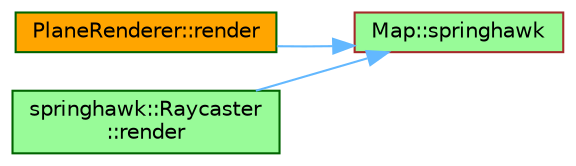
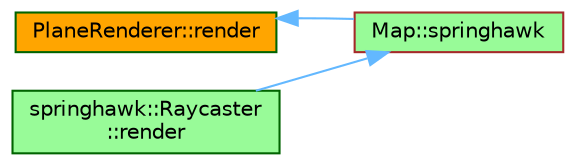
(305, 46) -> (326, 18)
